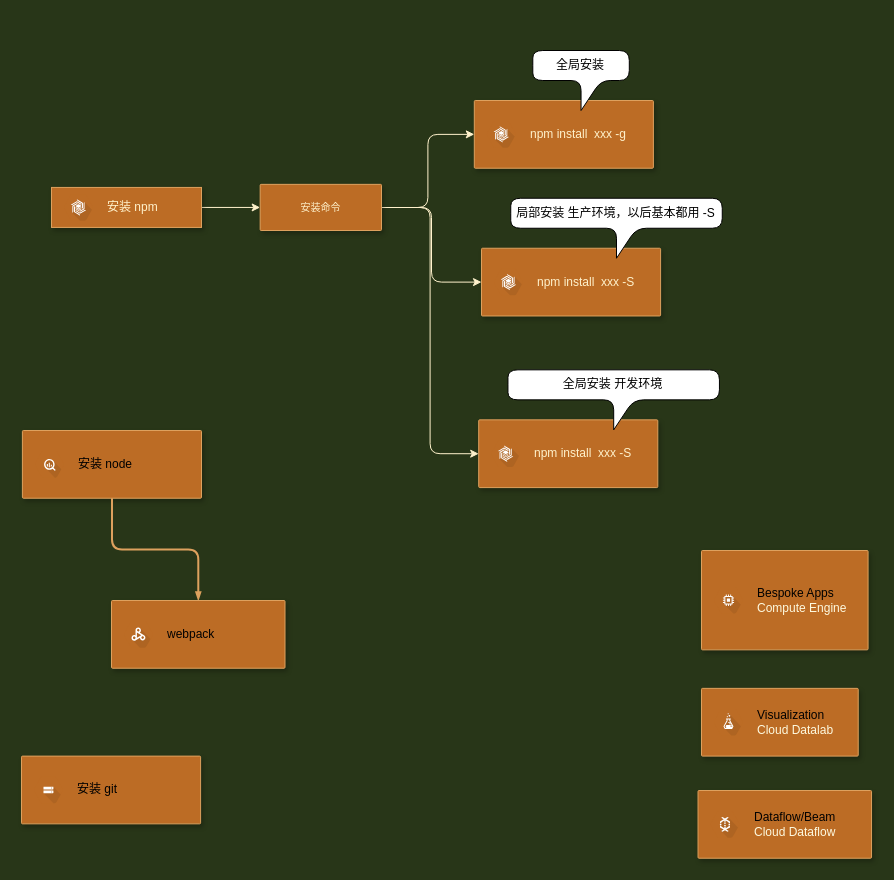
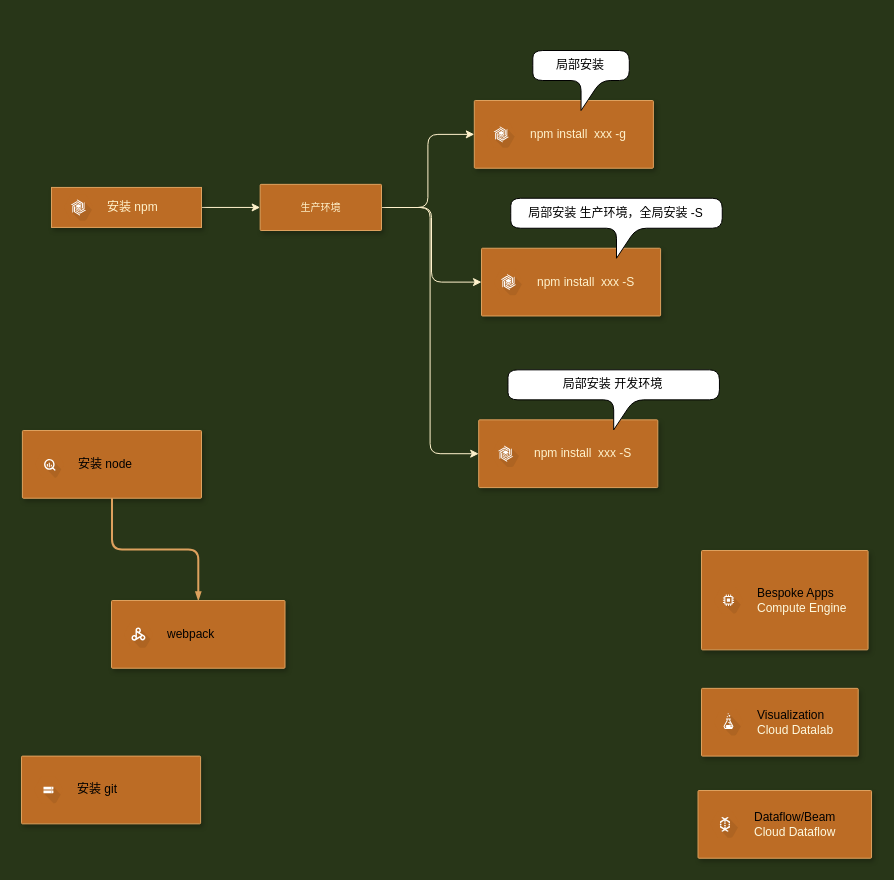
(581, 66) -> (581, 66)
(321, 208) -> (321, 208)
(616, 214) -> (616, 214)
(613, 385) -> (613, 385)
